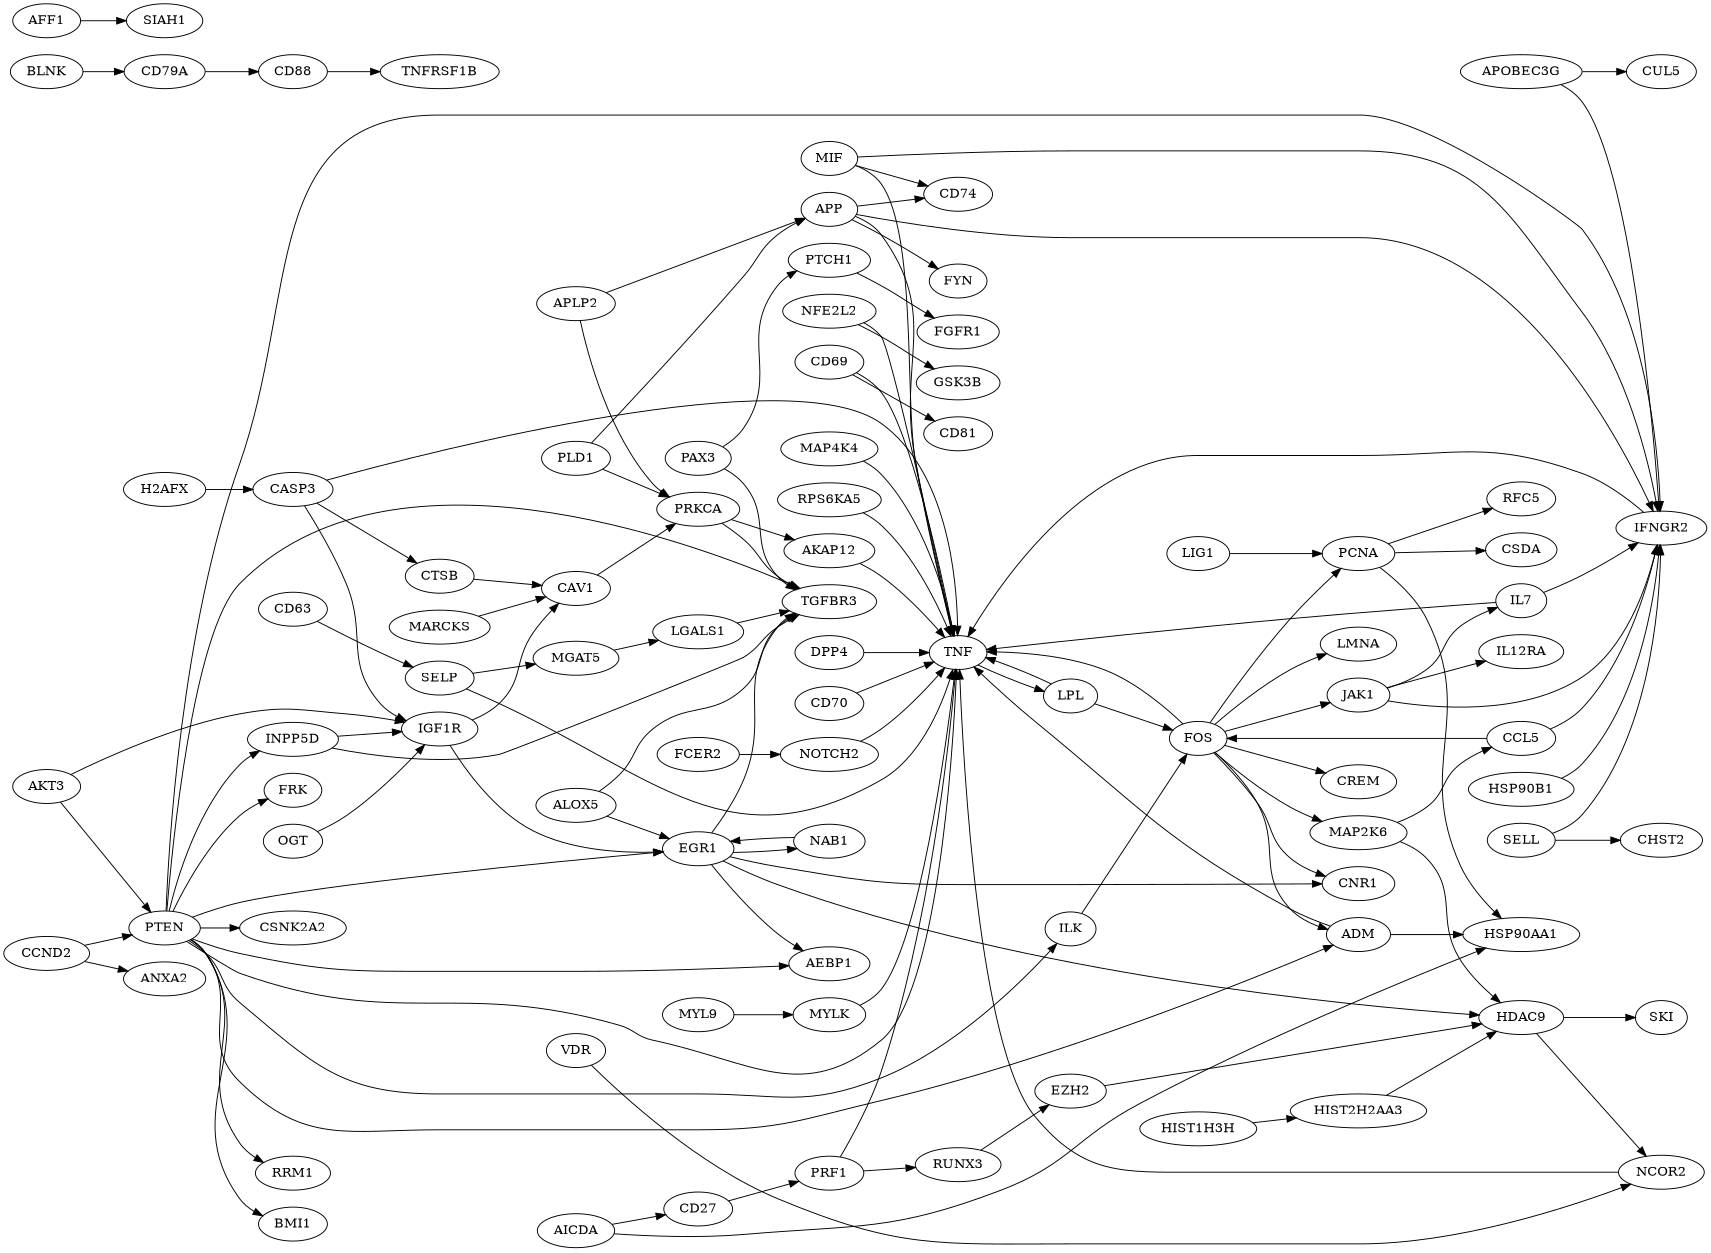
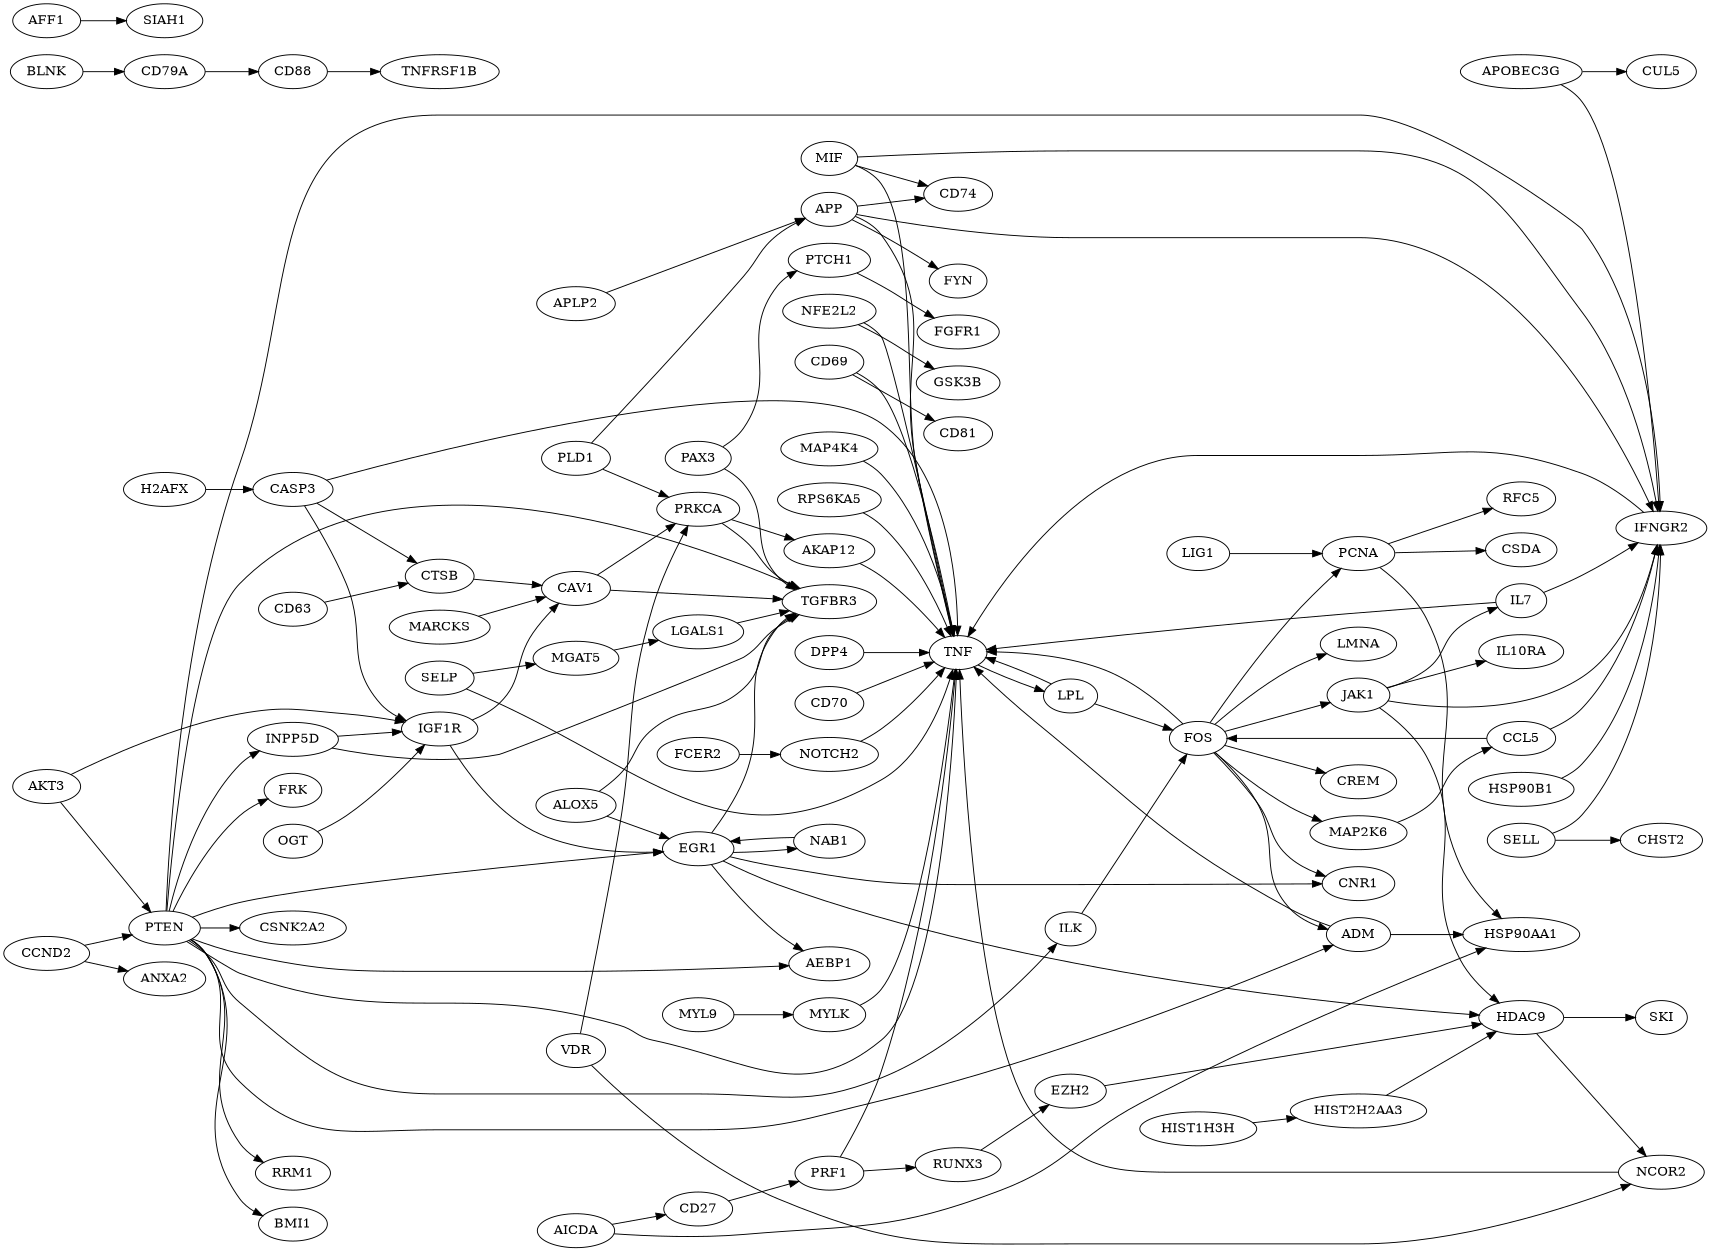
(608, 408) -> (626, 782)
none -> (692, 595)
(365, 645) -> (362, 594)
(1521, 652) -> (1521, 652)
(1447, 917) -> (1444, 848)
